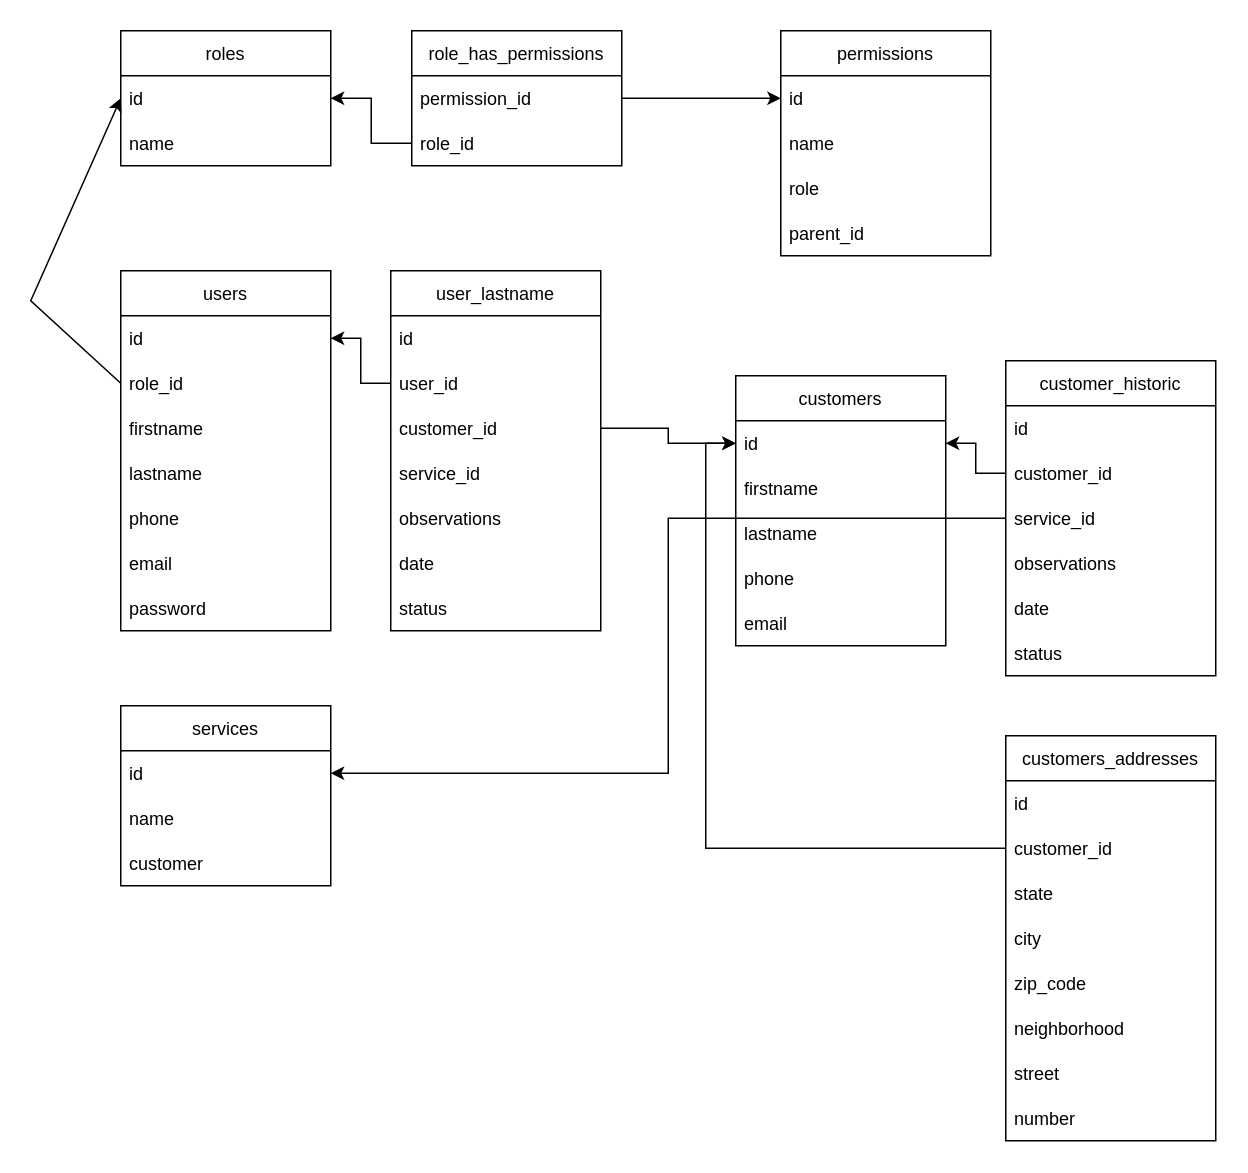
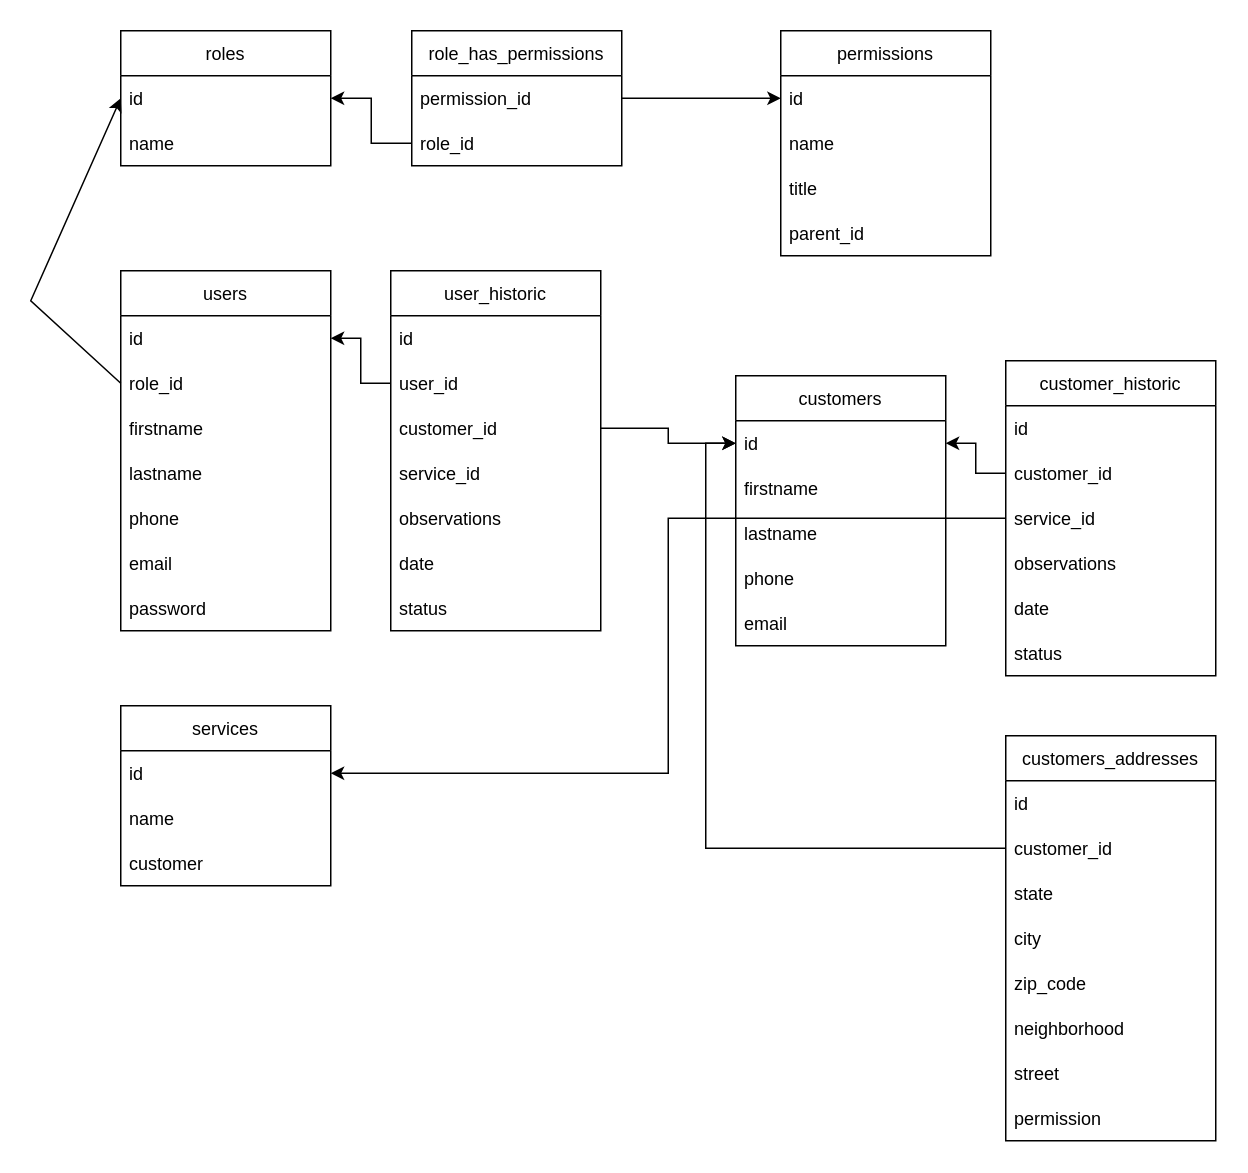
(807, 189) -> (810, 189)
(495, 294) -> (495, 294)
(1044, 1119) -> (1060, 1119)
